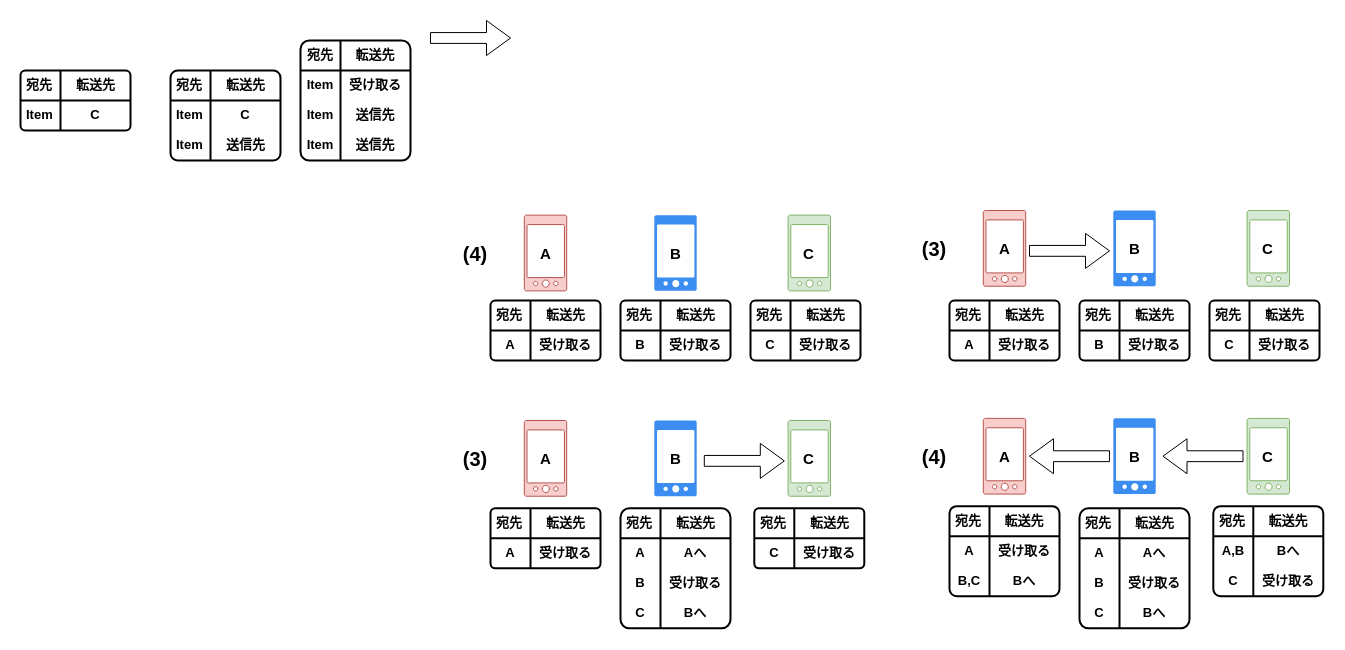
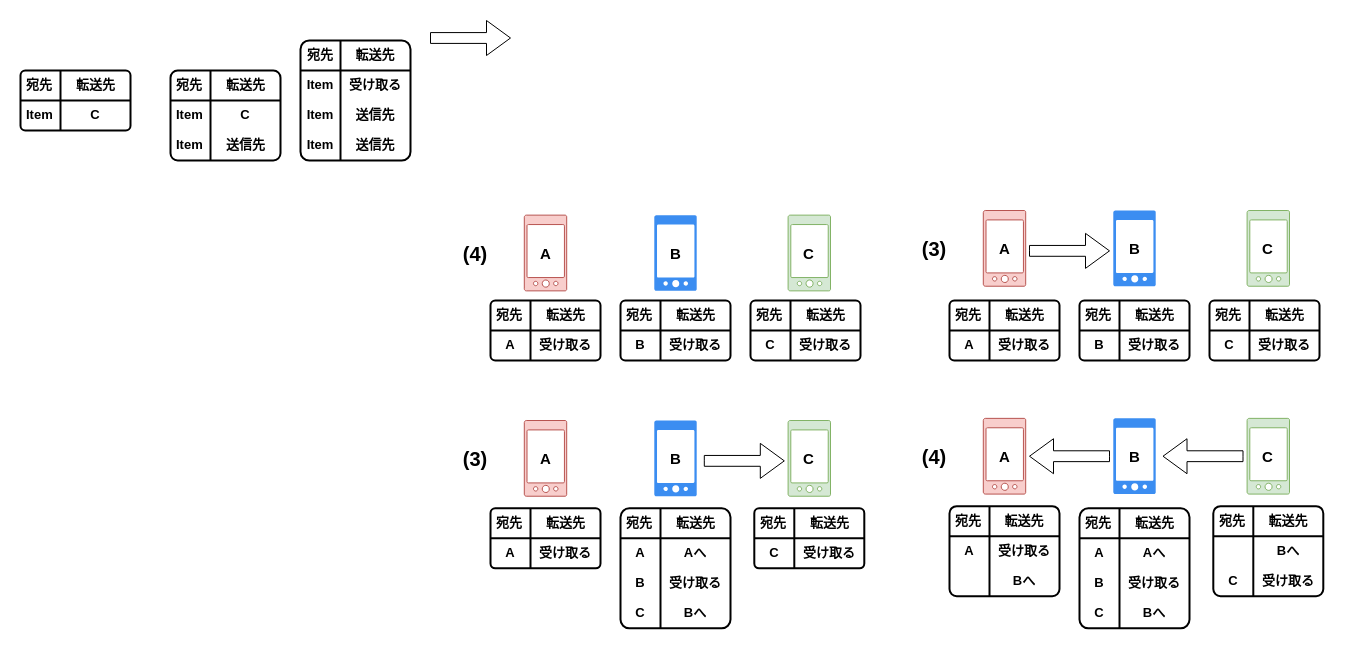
(1233, 551) -> none
(970, 581) -> none
